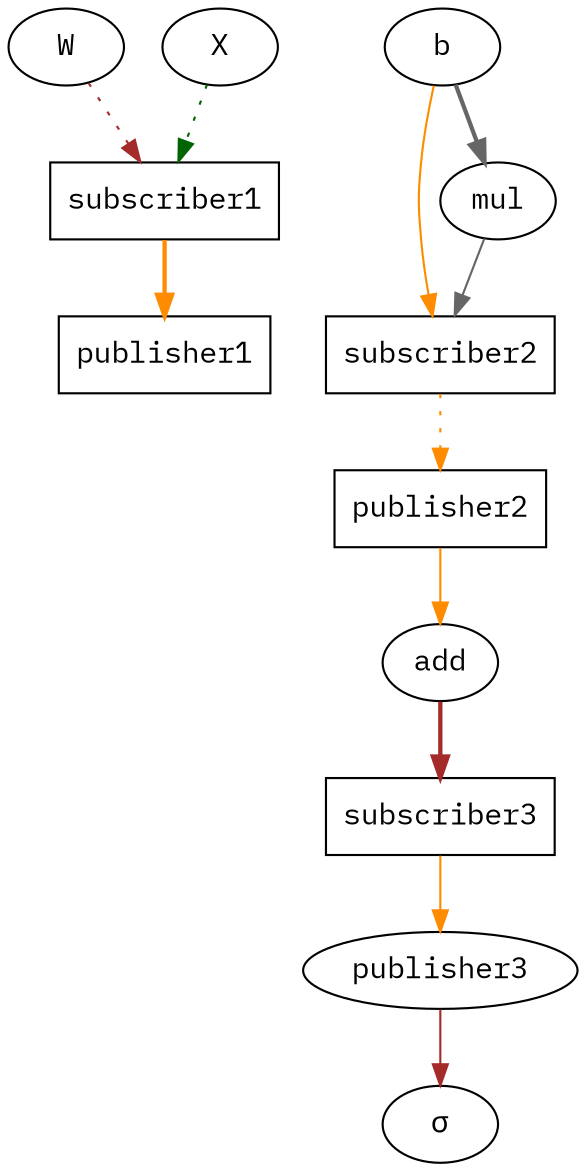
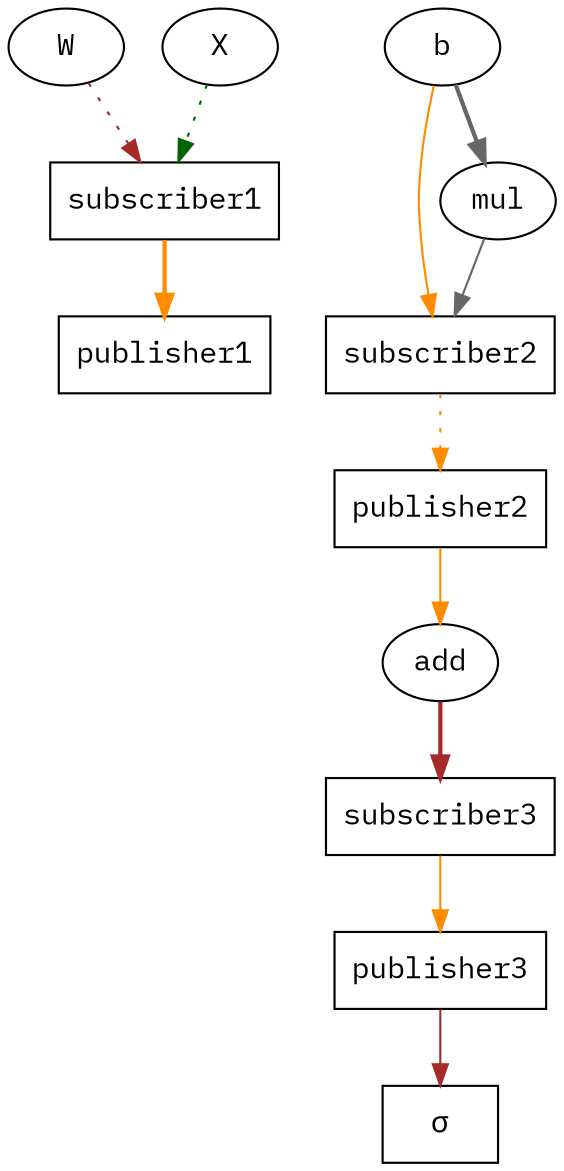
(440, 970) -> (440, 970)
(440, 1124) -> (440, 1124)
